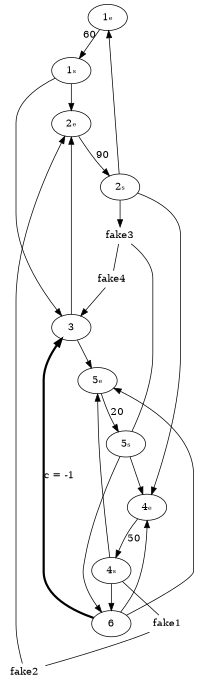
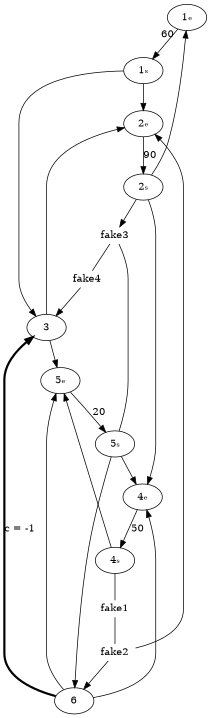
(111, 594) -> (98, 672)
